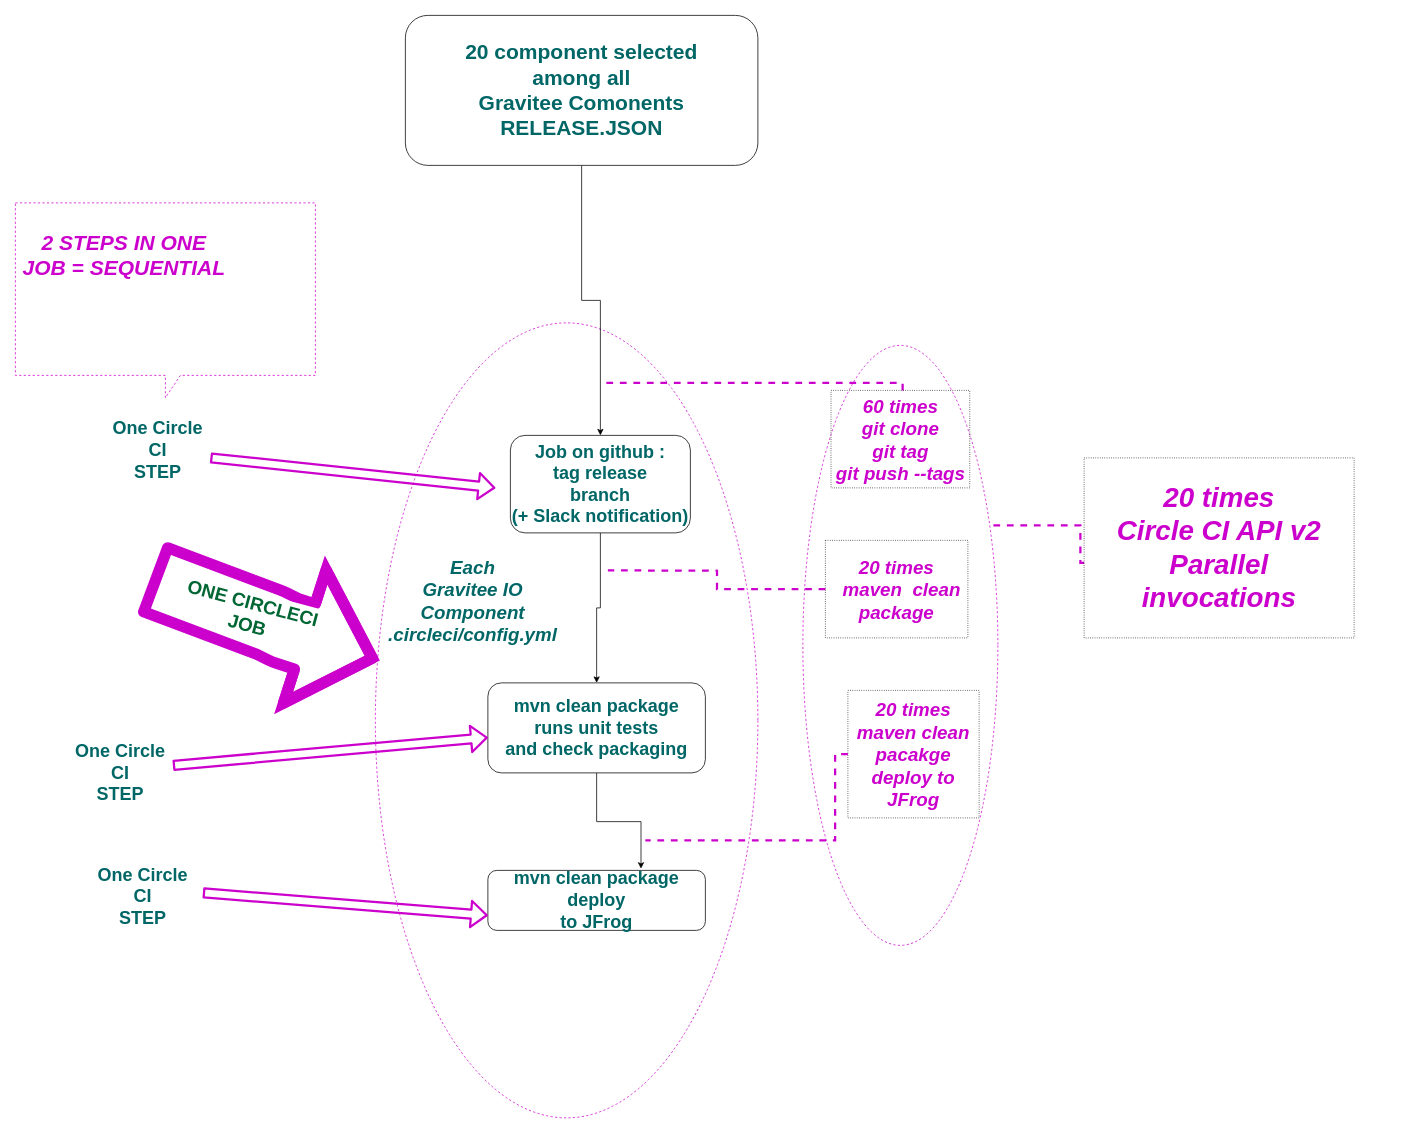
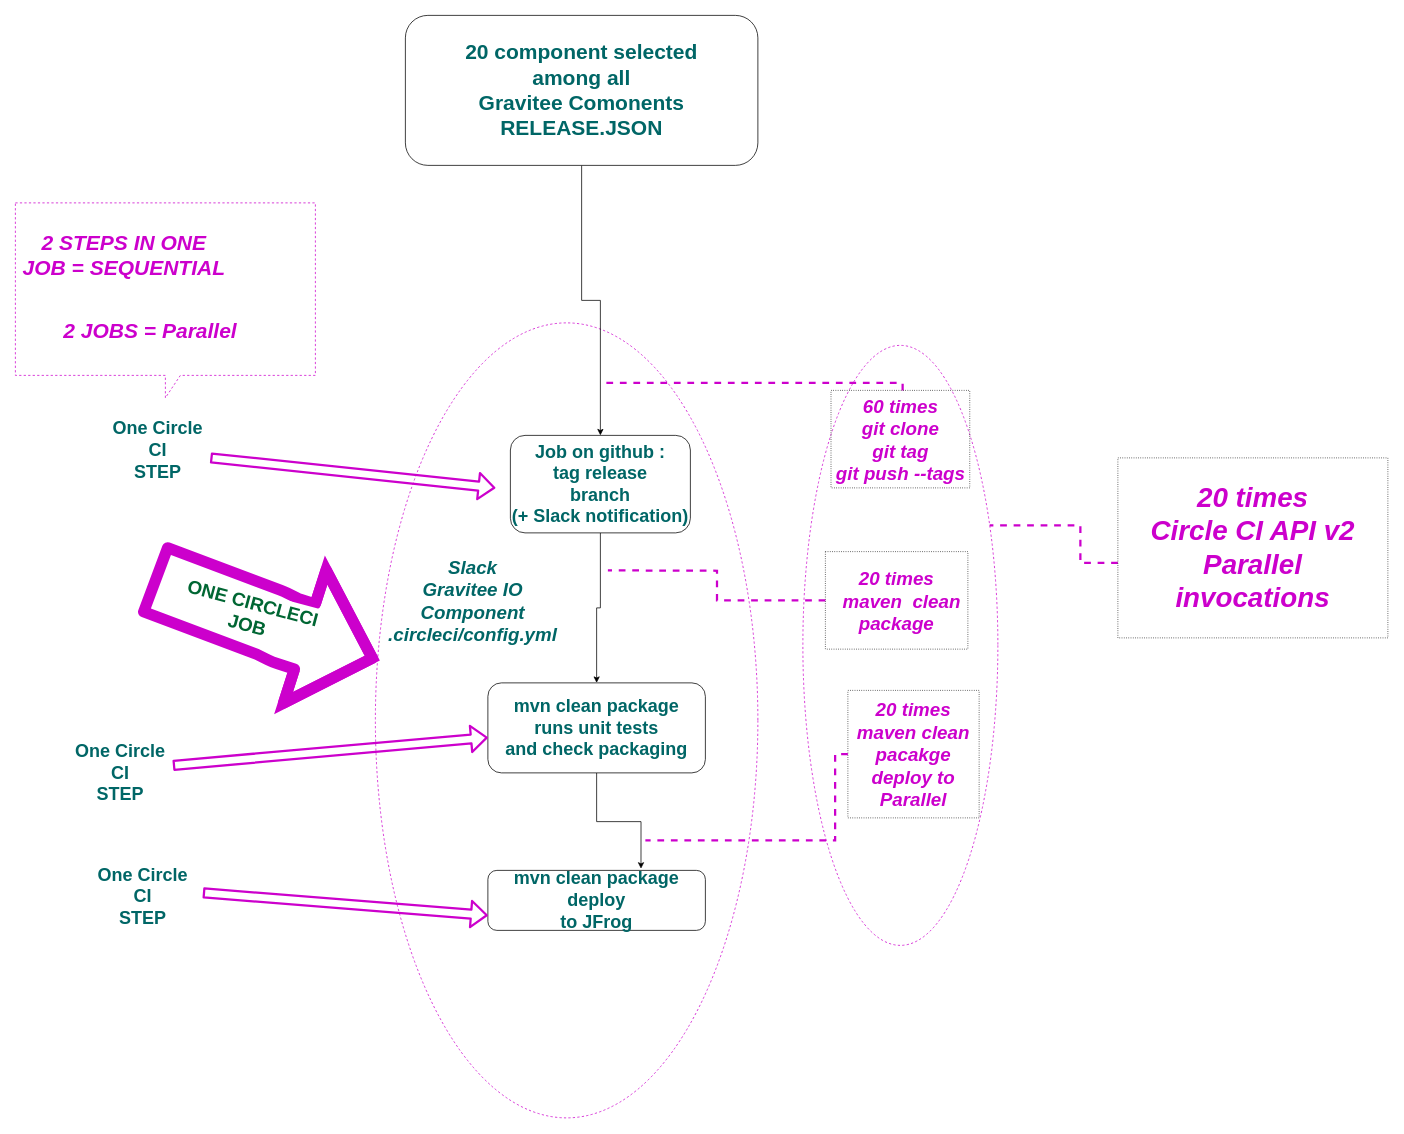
none -> (150, 330)
(1219, 548) -> (1253, 548)
(897, 589) -> (897, 600)
(473, 600) -> (473, 600)
(914, 754) -> (914, 754)
